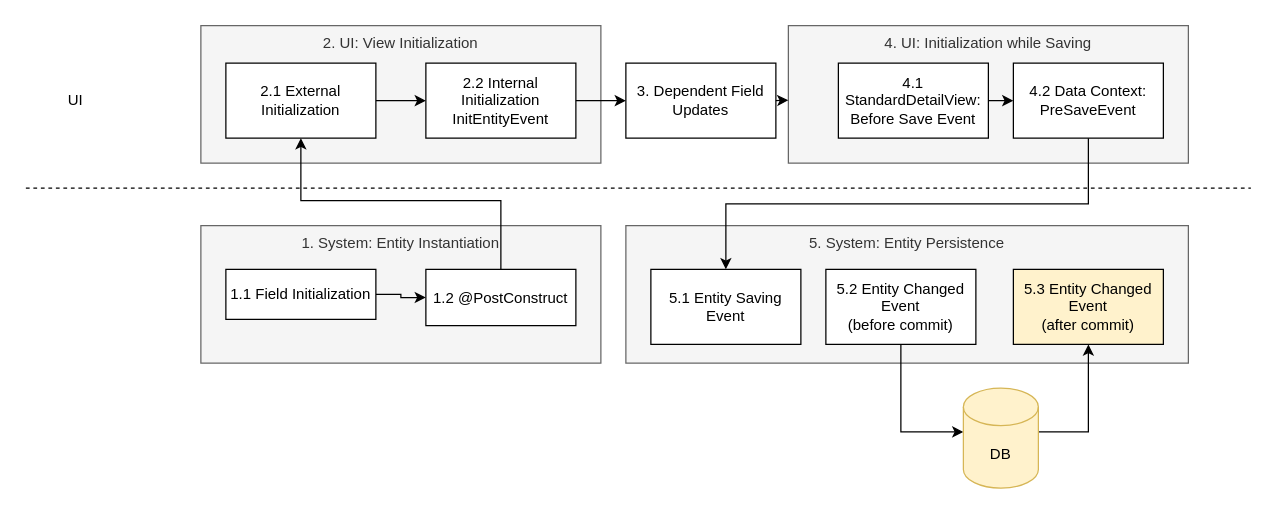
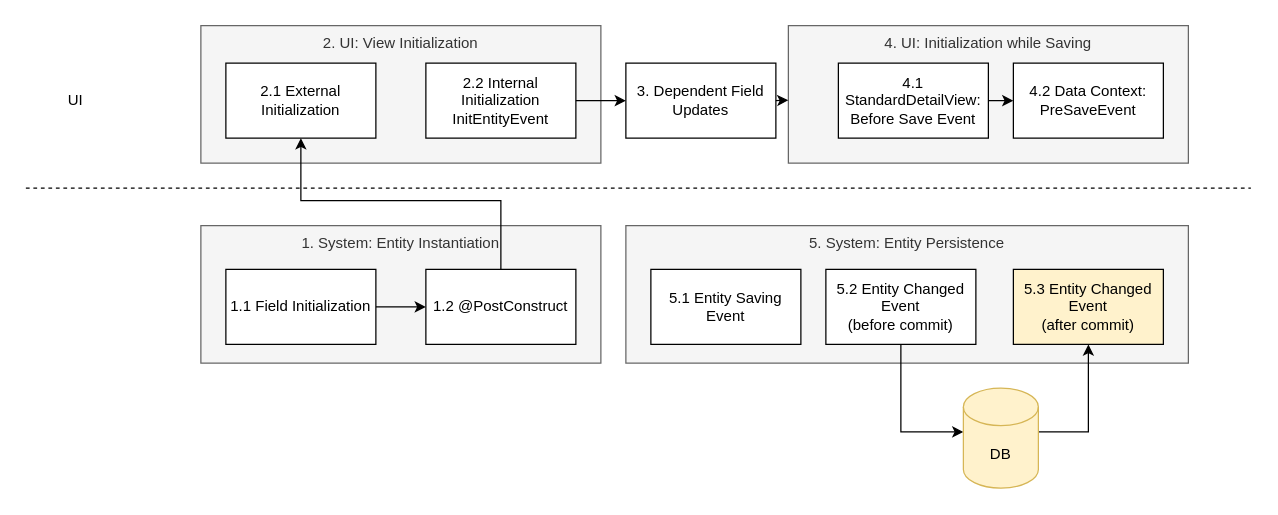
(397, 101) -> none
(911, 204) -> none
(301, 294) -> (301, 307)
(501, 298) -> (501, 307)
